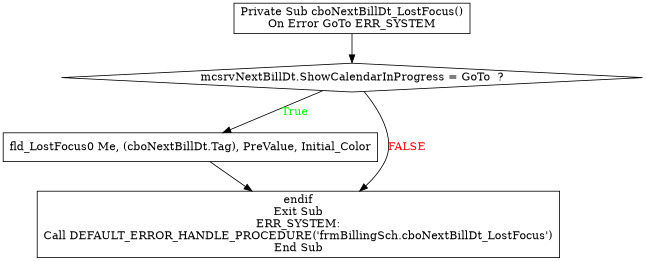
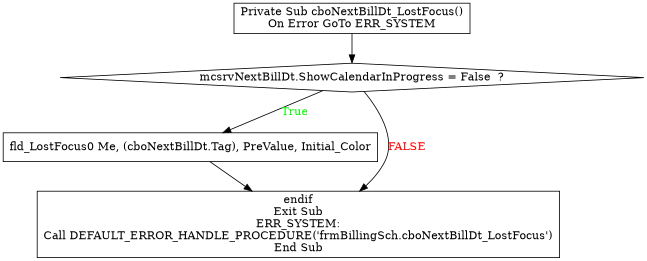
(352, 78) -> (352, 78)
